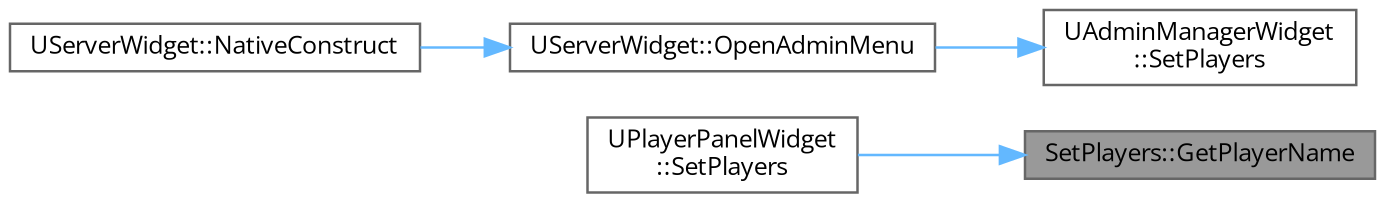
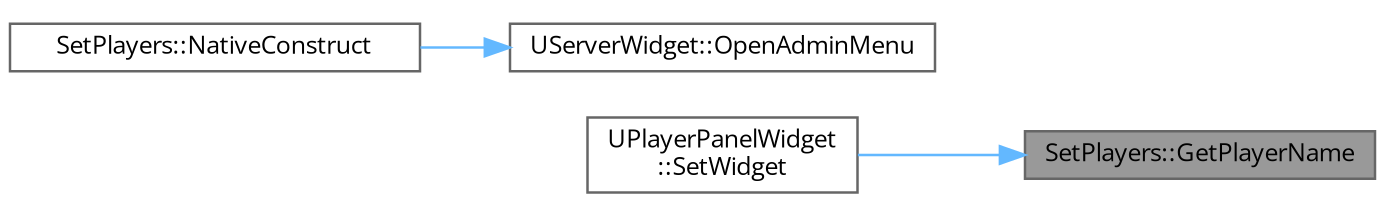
(215, 48) -> (215, 48)
(1200, 48) -> none
(722, 155) -> (722, 155)
